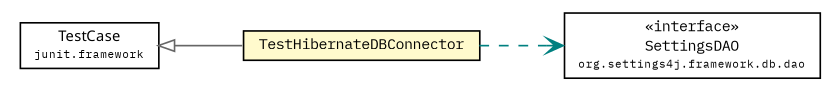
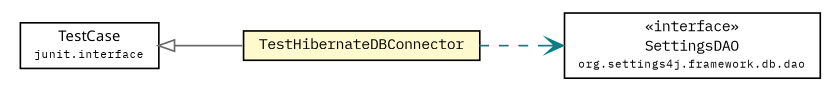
(90, 55) -> (90, 55)
